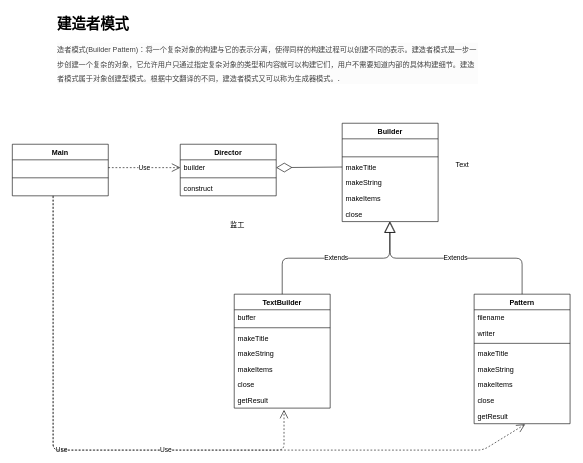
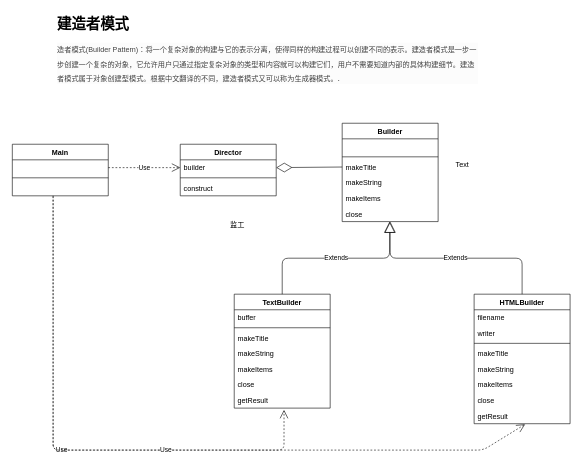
(522, 302) -> (522, 302)
